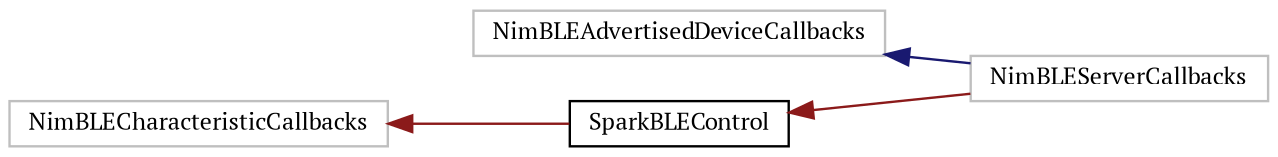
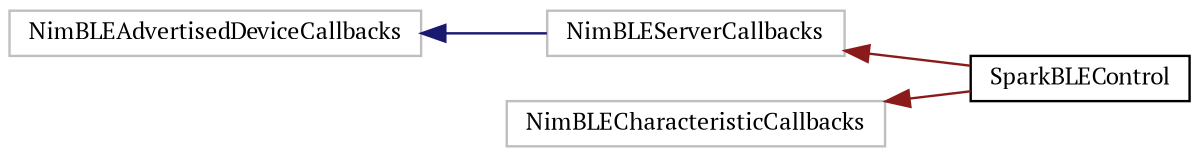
(892, 102) -> (919, 60)
